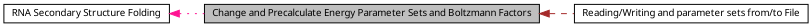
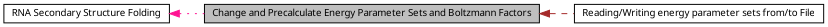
(691, 14) -> (699, 14)
